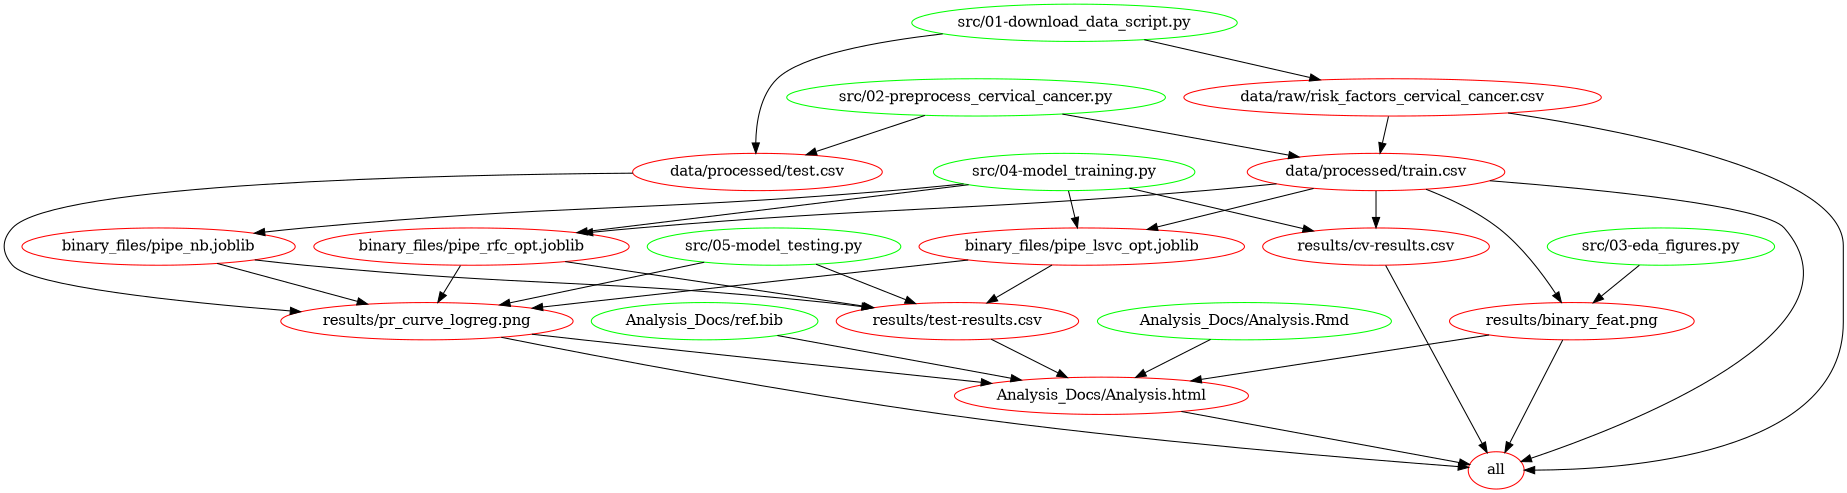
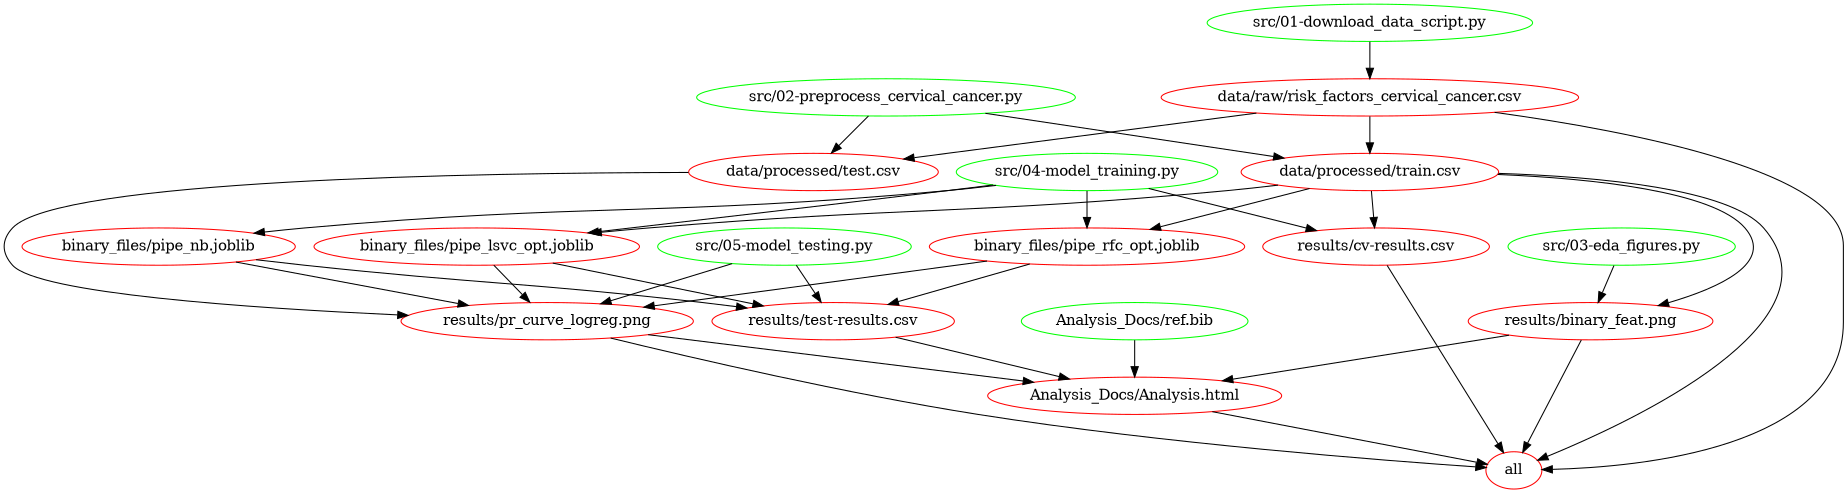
(824, 56) -> (1085, 135)
(1244, 321) -> none
